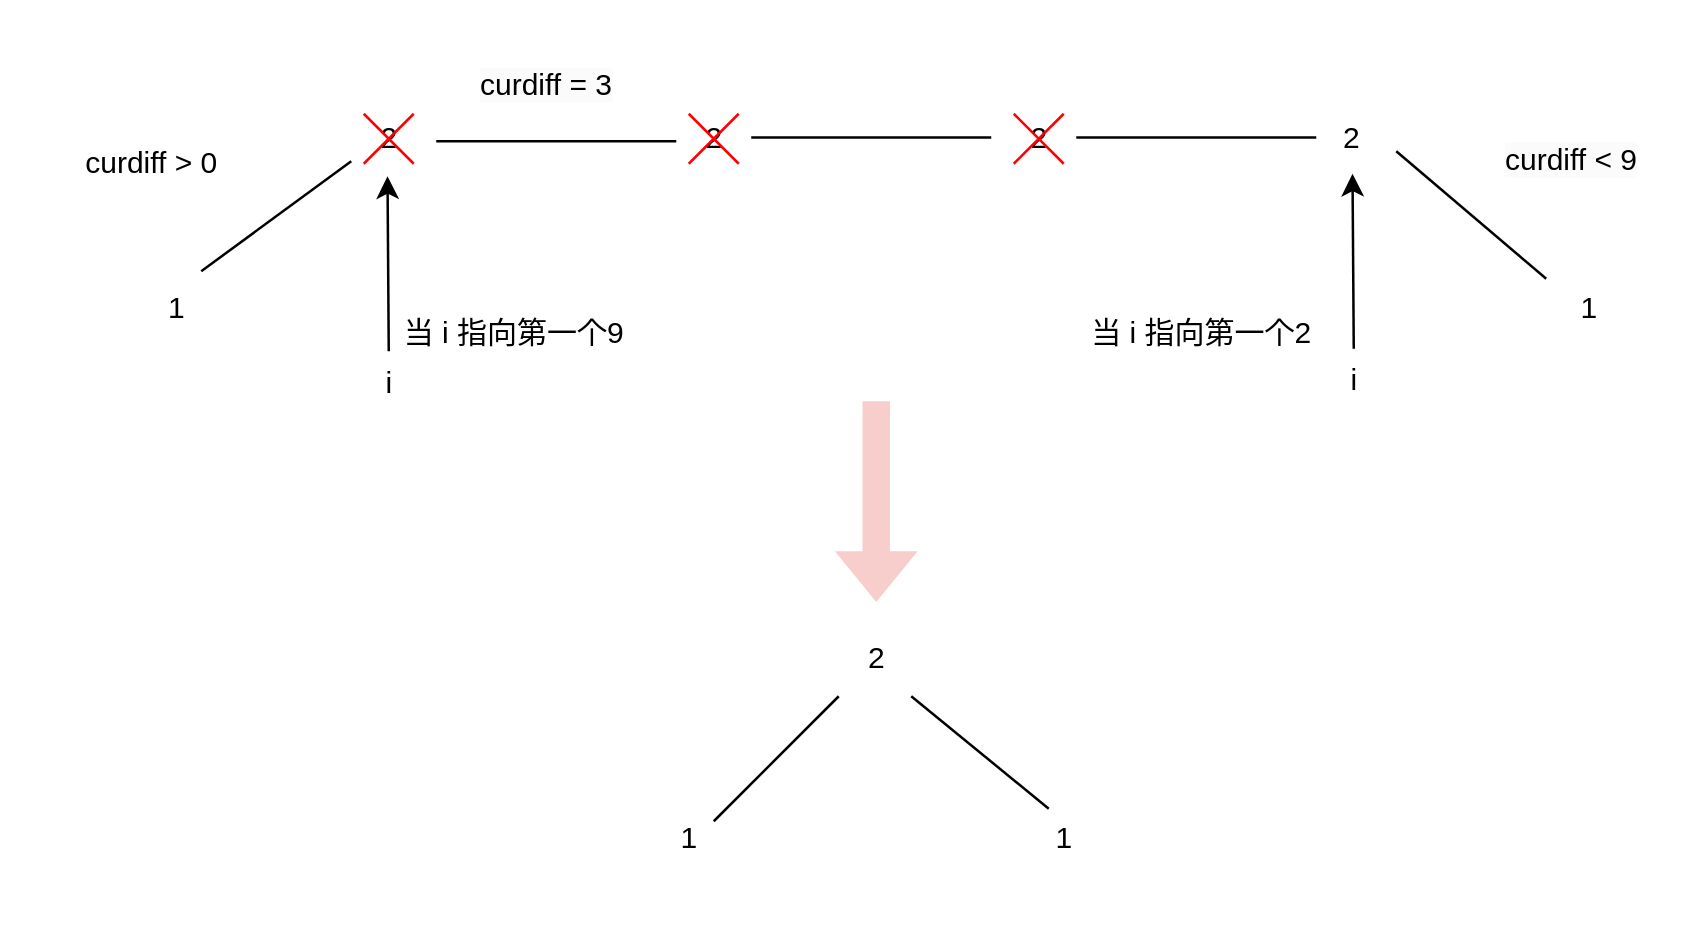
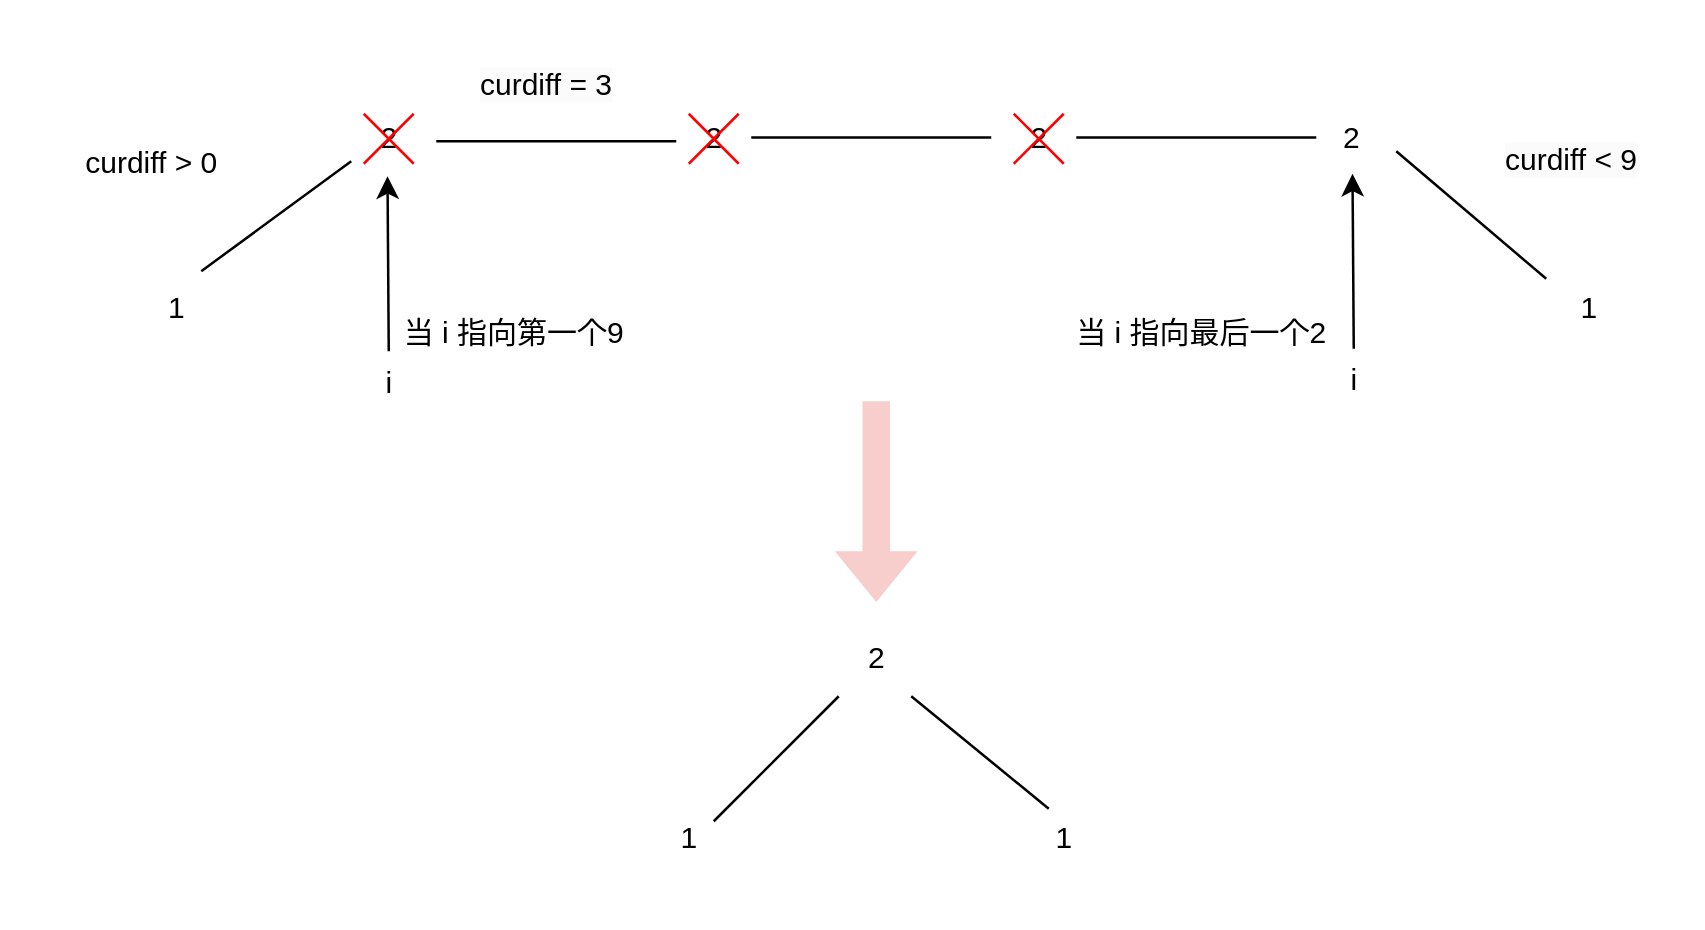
(1203, 334) -> (1203, 334)
